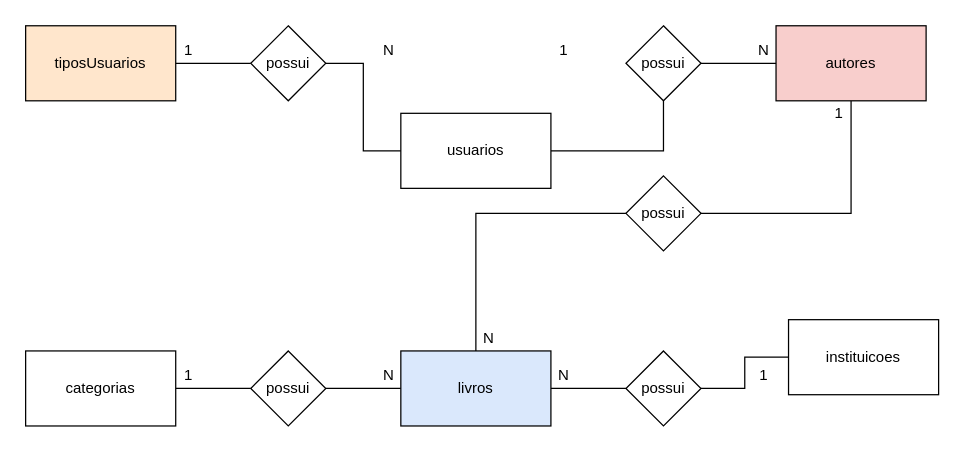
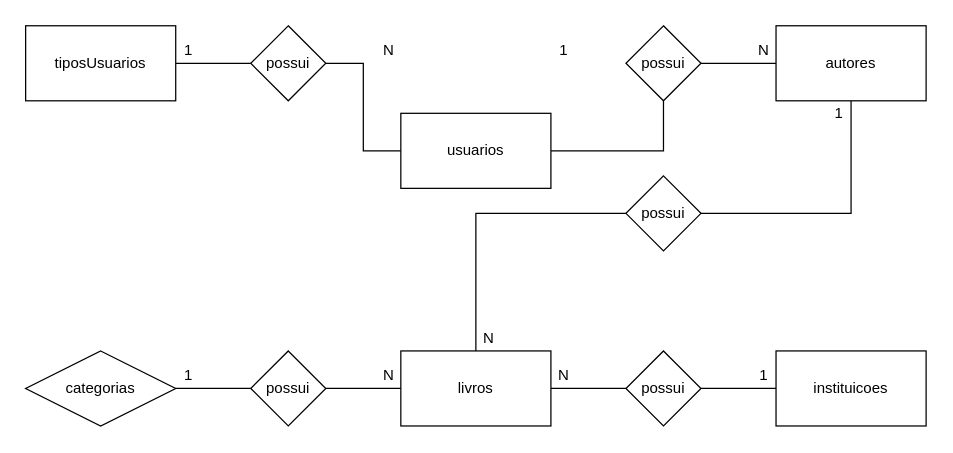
(101, 63) -> (101, 63)
(851, 63) -> (851, 63)
(863, 357) -> (851, 388)
(101, 388) -> (101, 388)
(476, 388) -> (476, 388)
